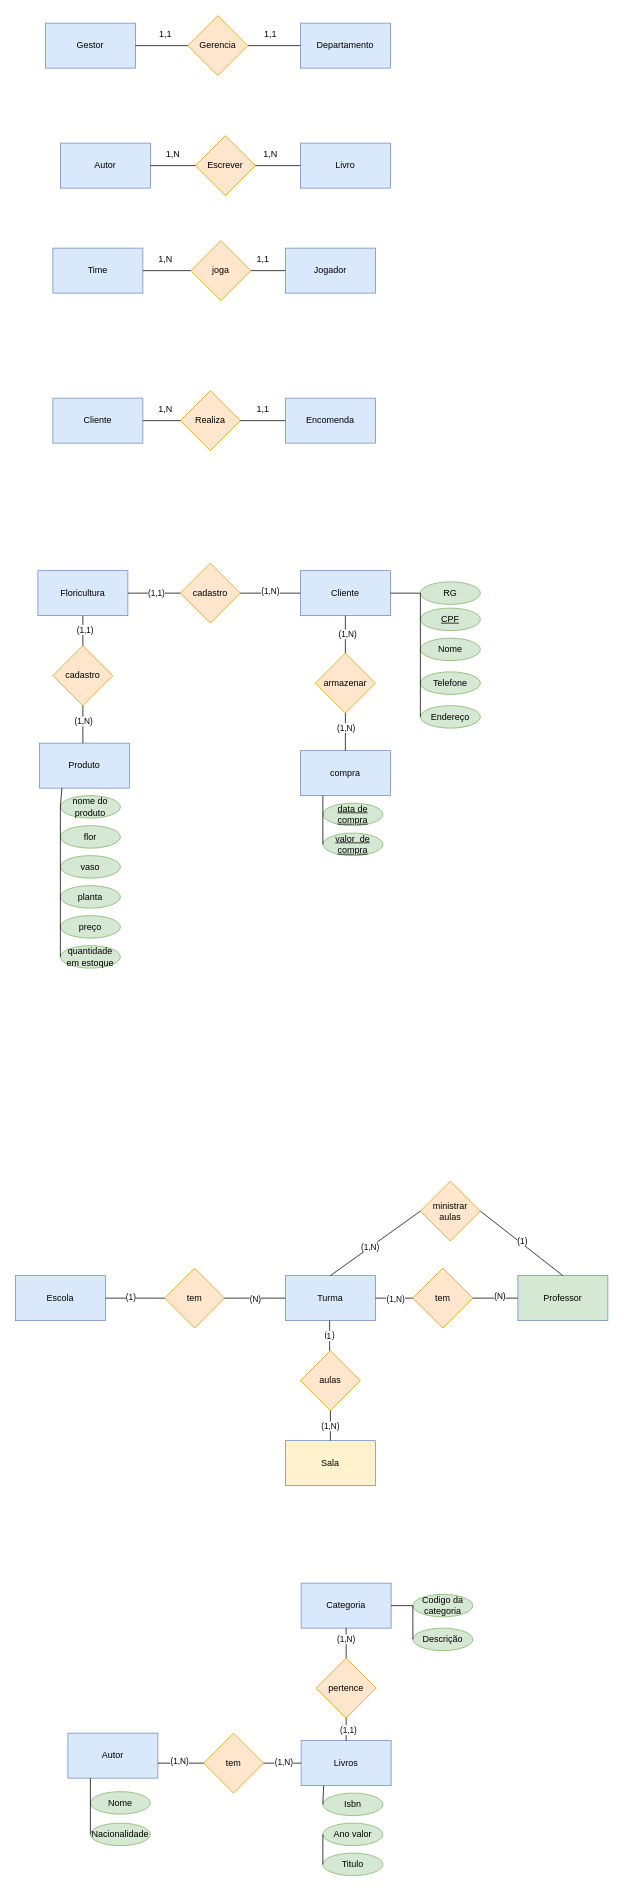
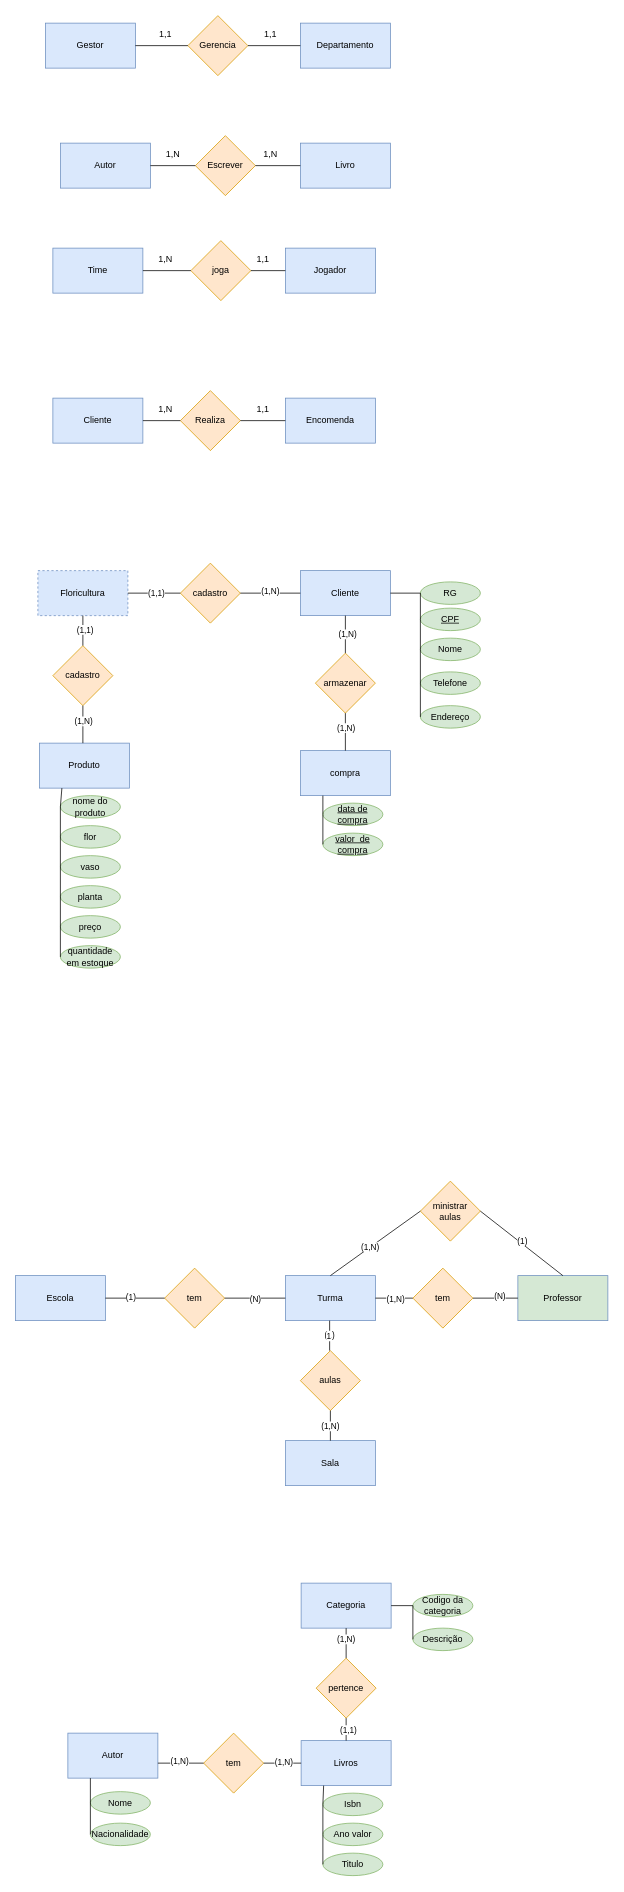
(83, 593) -> (83, 593)
(330, 1463) -> (330, 1463)
none -> (323, 1819)
